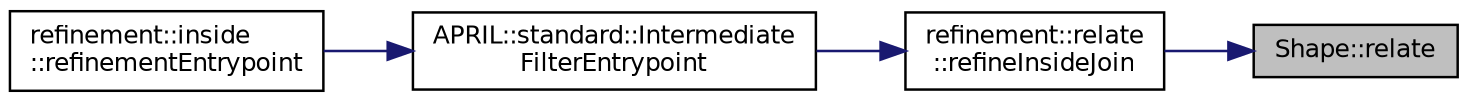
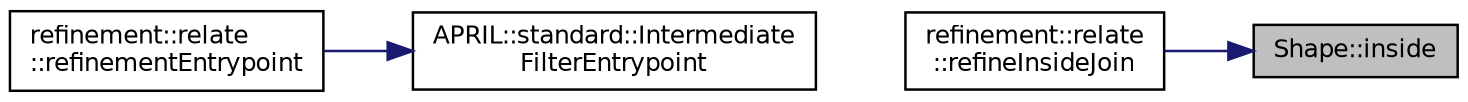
(167, 51) -> (167, 51)
(848, 51) -> none
(1356, 51) -> (1356, 51)
